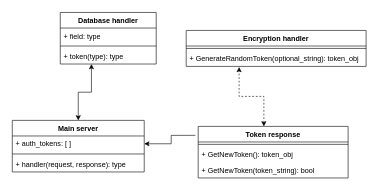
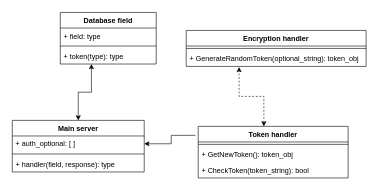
(108, 20) -> (108, 20)
(273, 134) -> (273, 134)
(48, 144) -> (50, 144)
(79, 164) -> (73, 164)
(263, 170) -> (261, 170)
